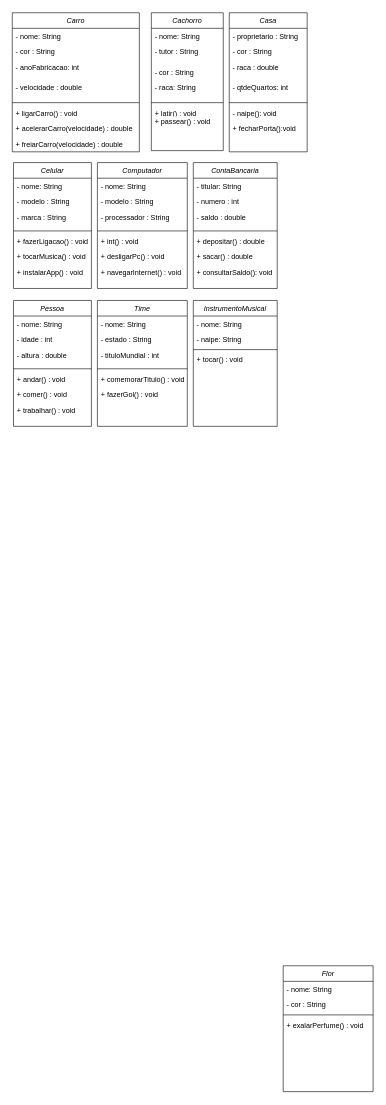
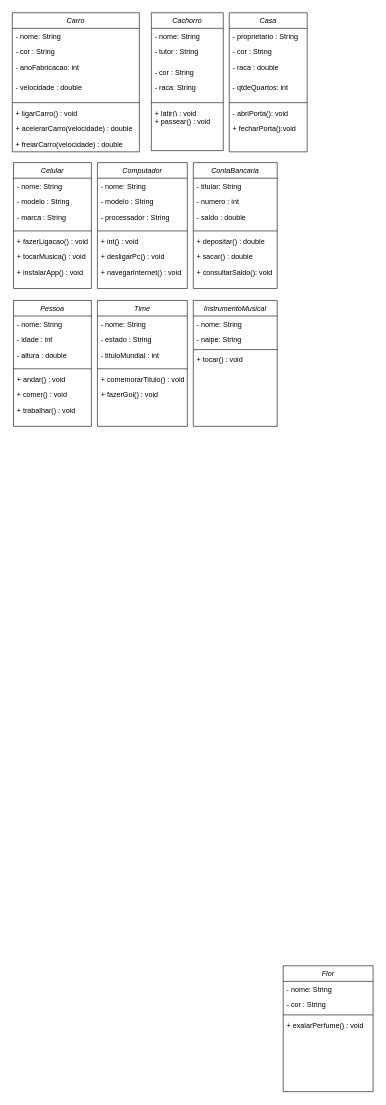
(258, 113) -> (266, 113)
